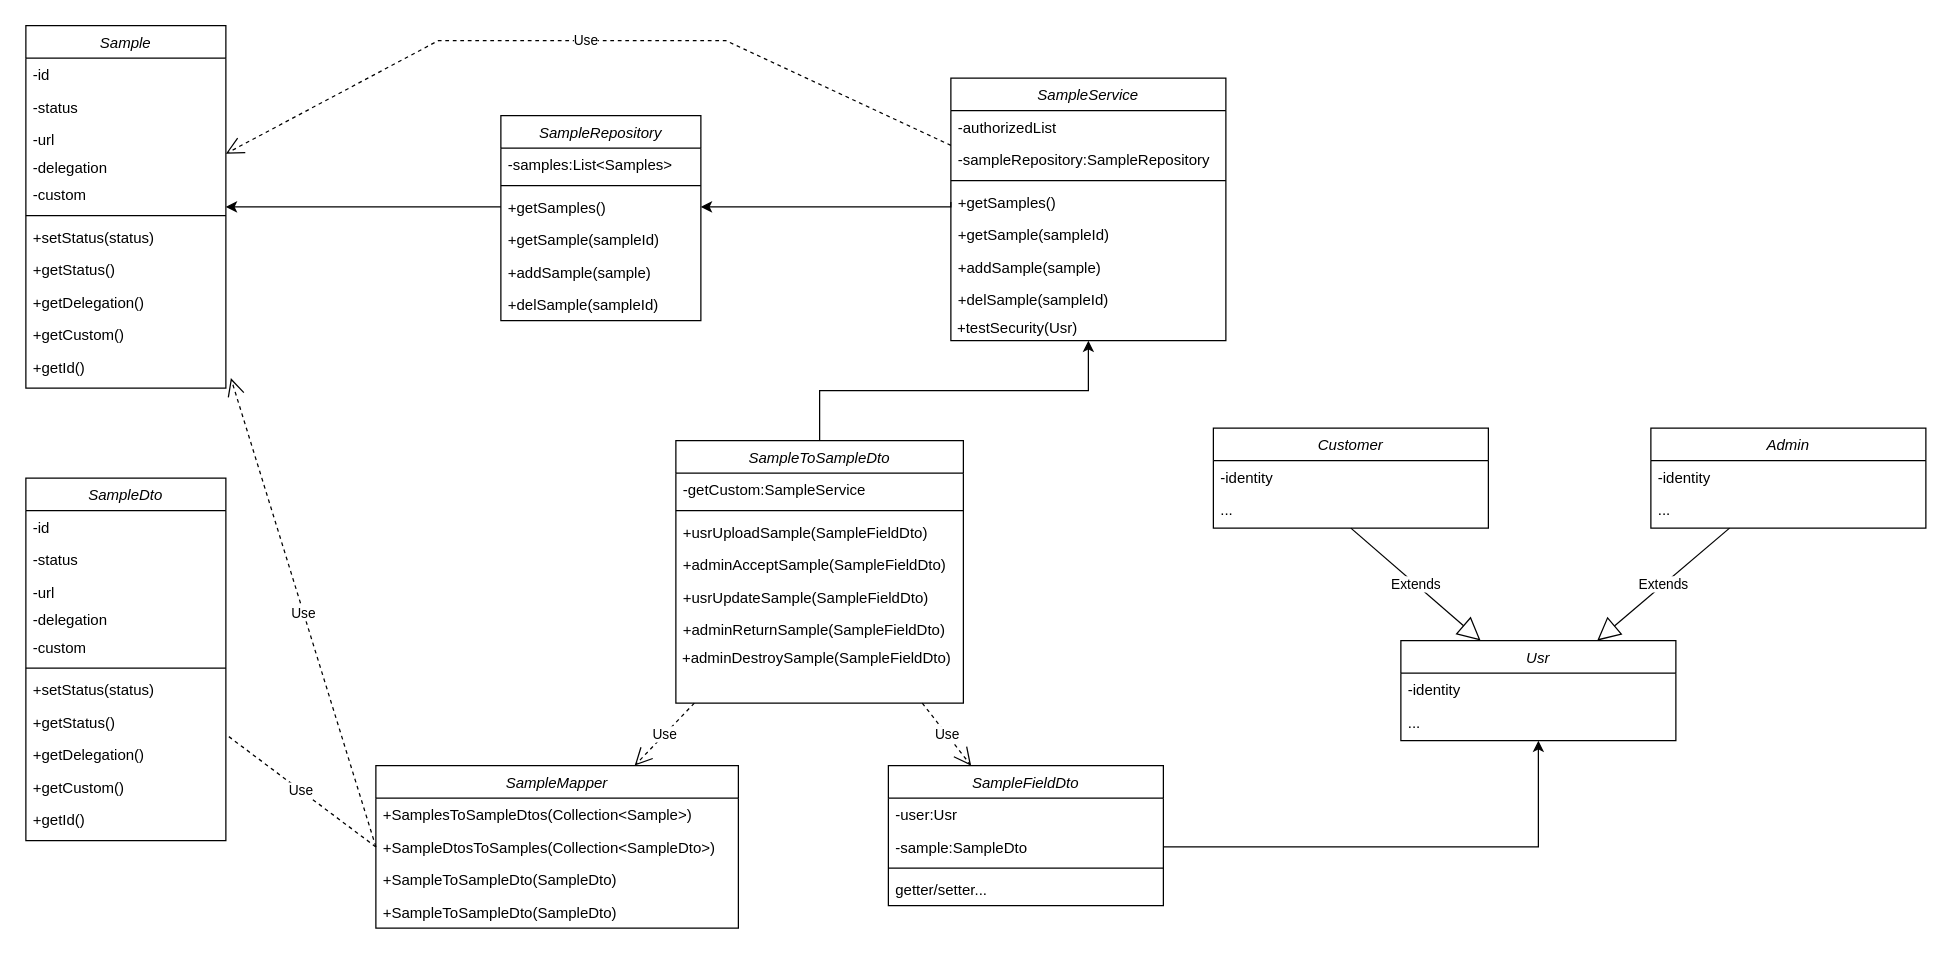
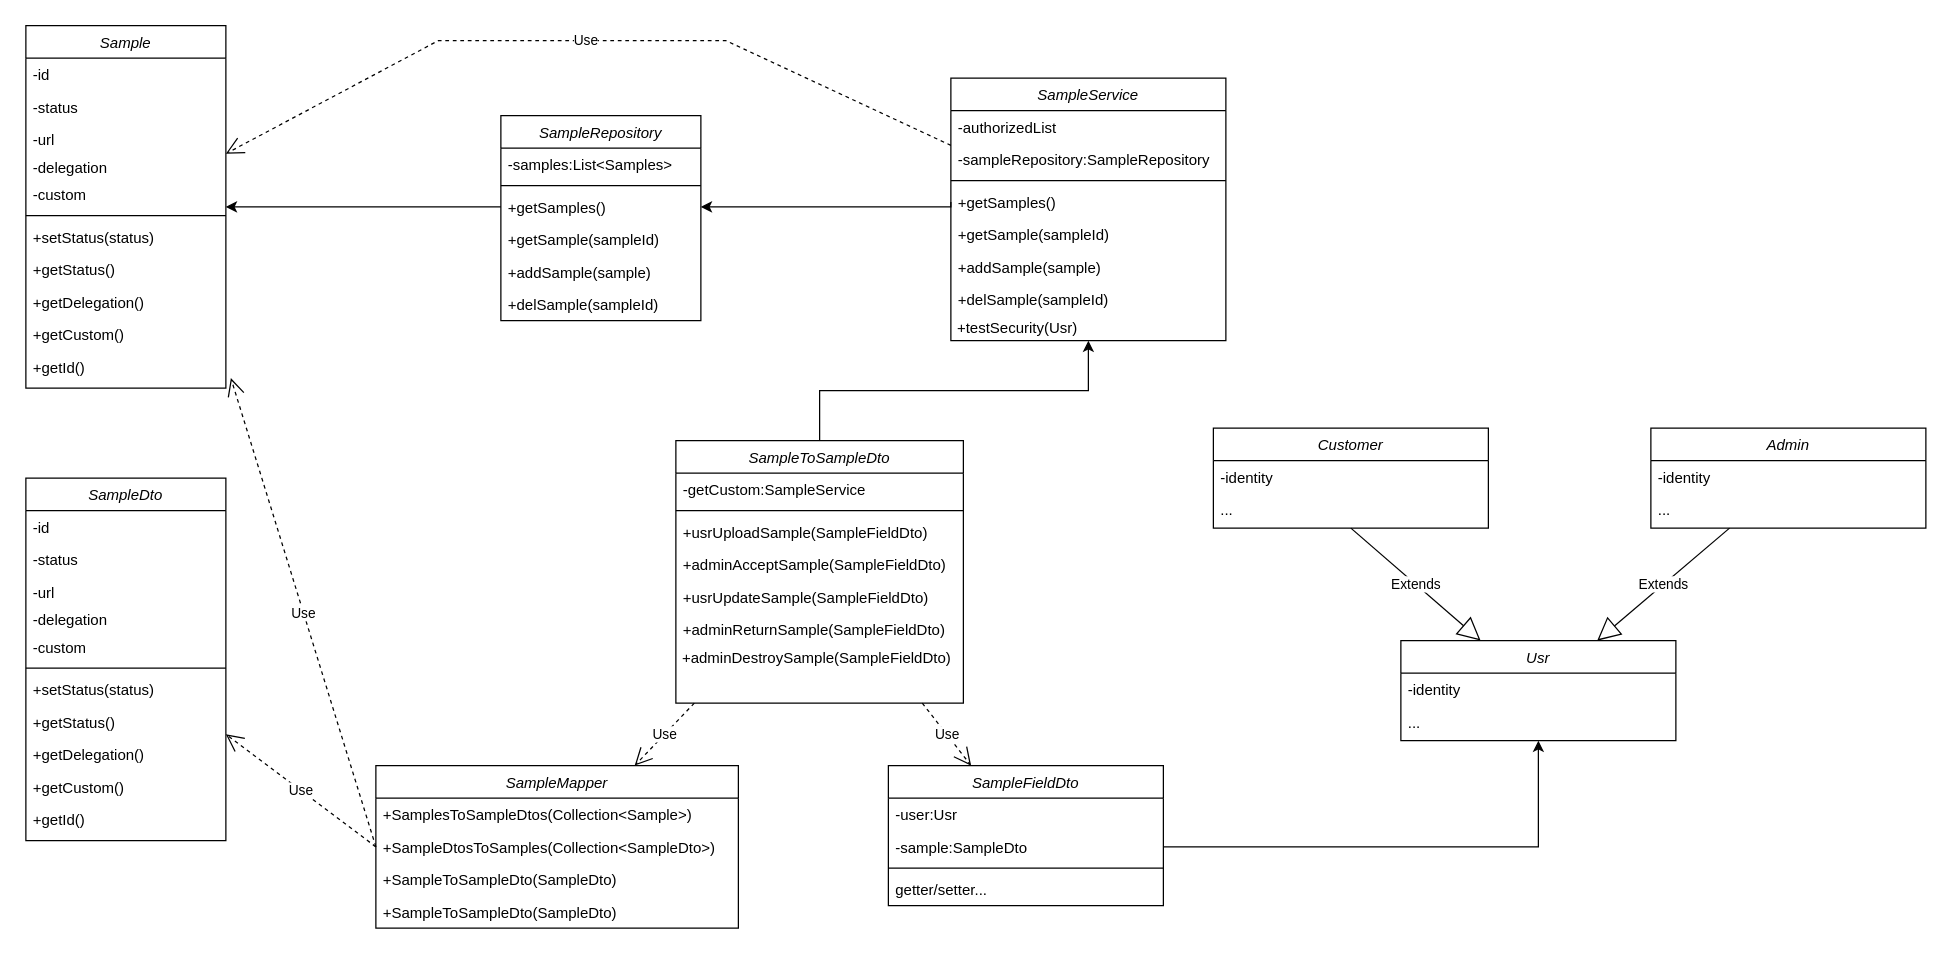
(230, 737) -> (230, 738)
